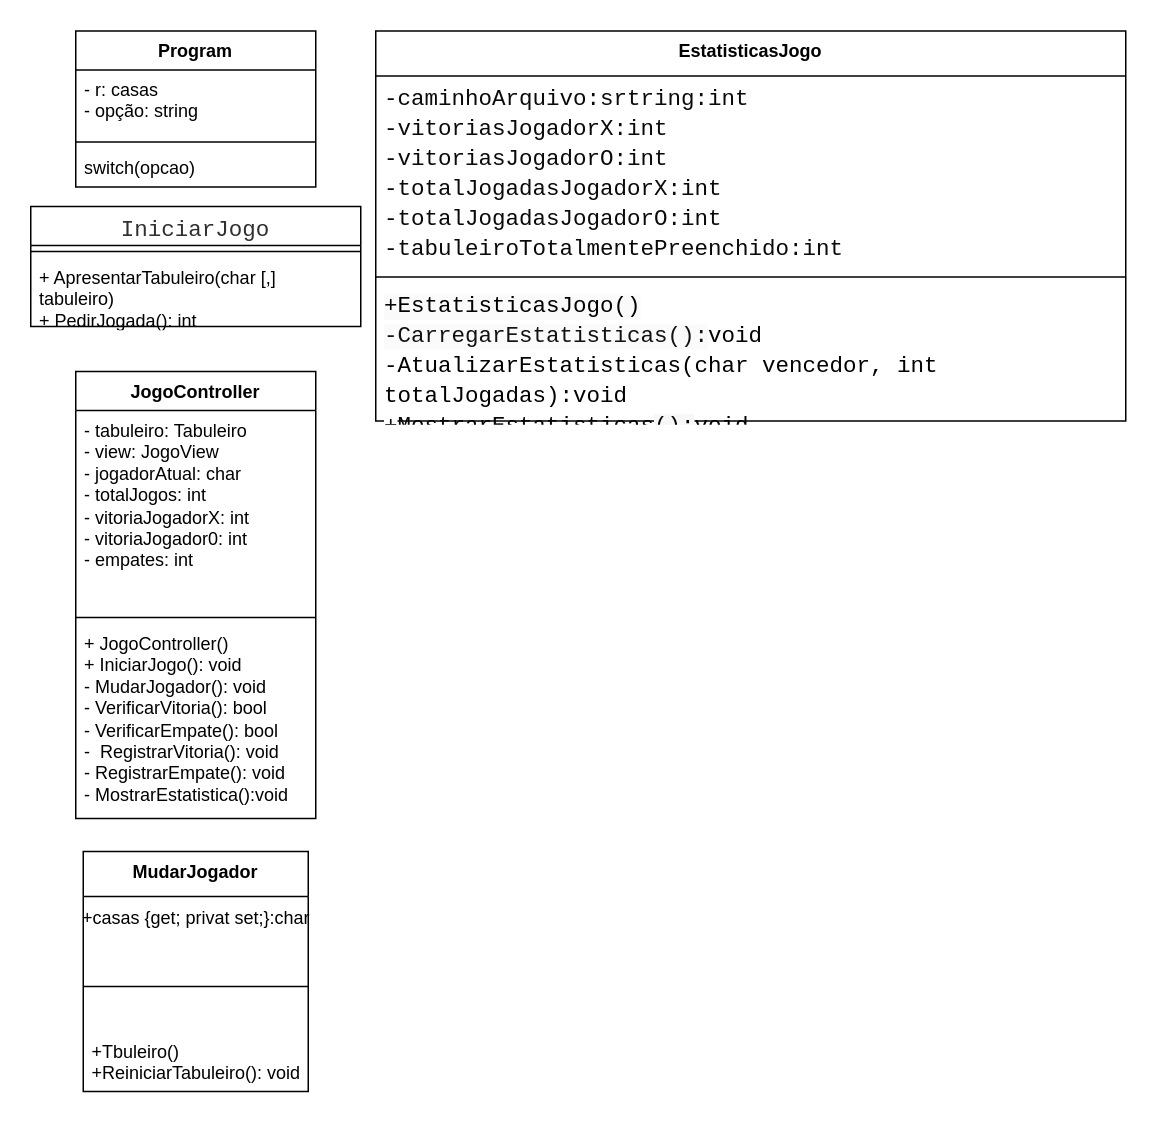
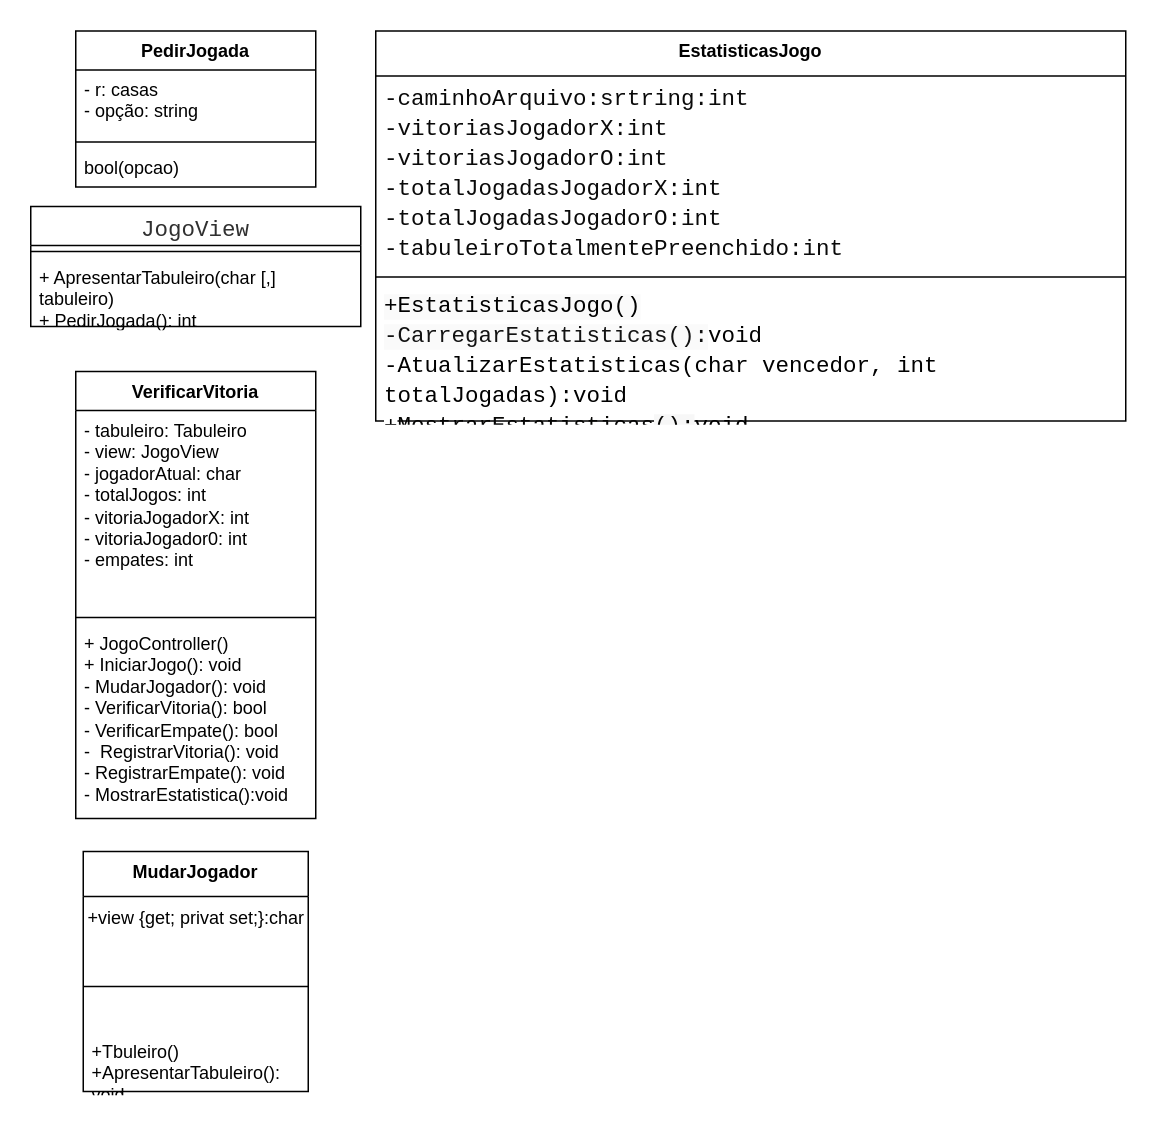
(196, 52) -> (196, 52)
(148, 169) -> (138, 169)
(196, 228) -> (196, 228)
(196, 393) -> (196, 393)
(197, 919) -> (197, 919)
(197, 1074) -> (197, 1074)
